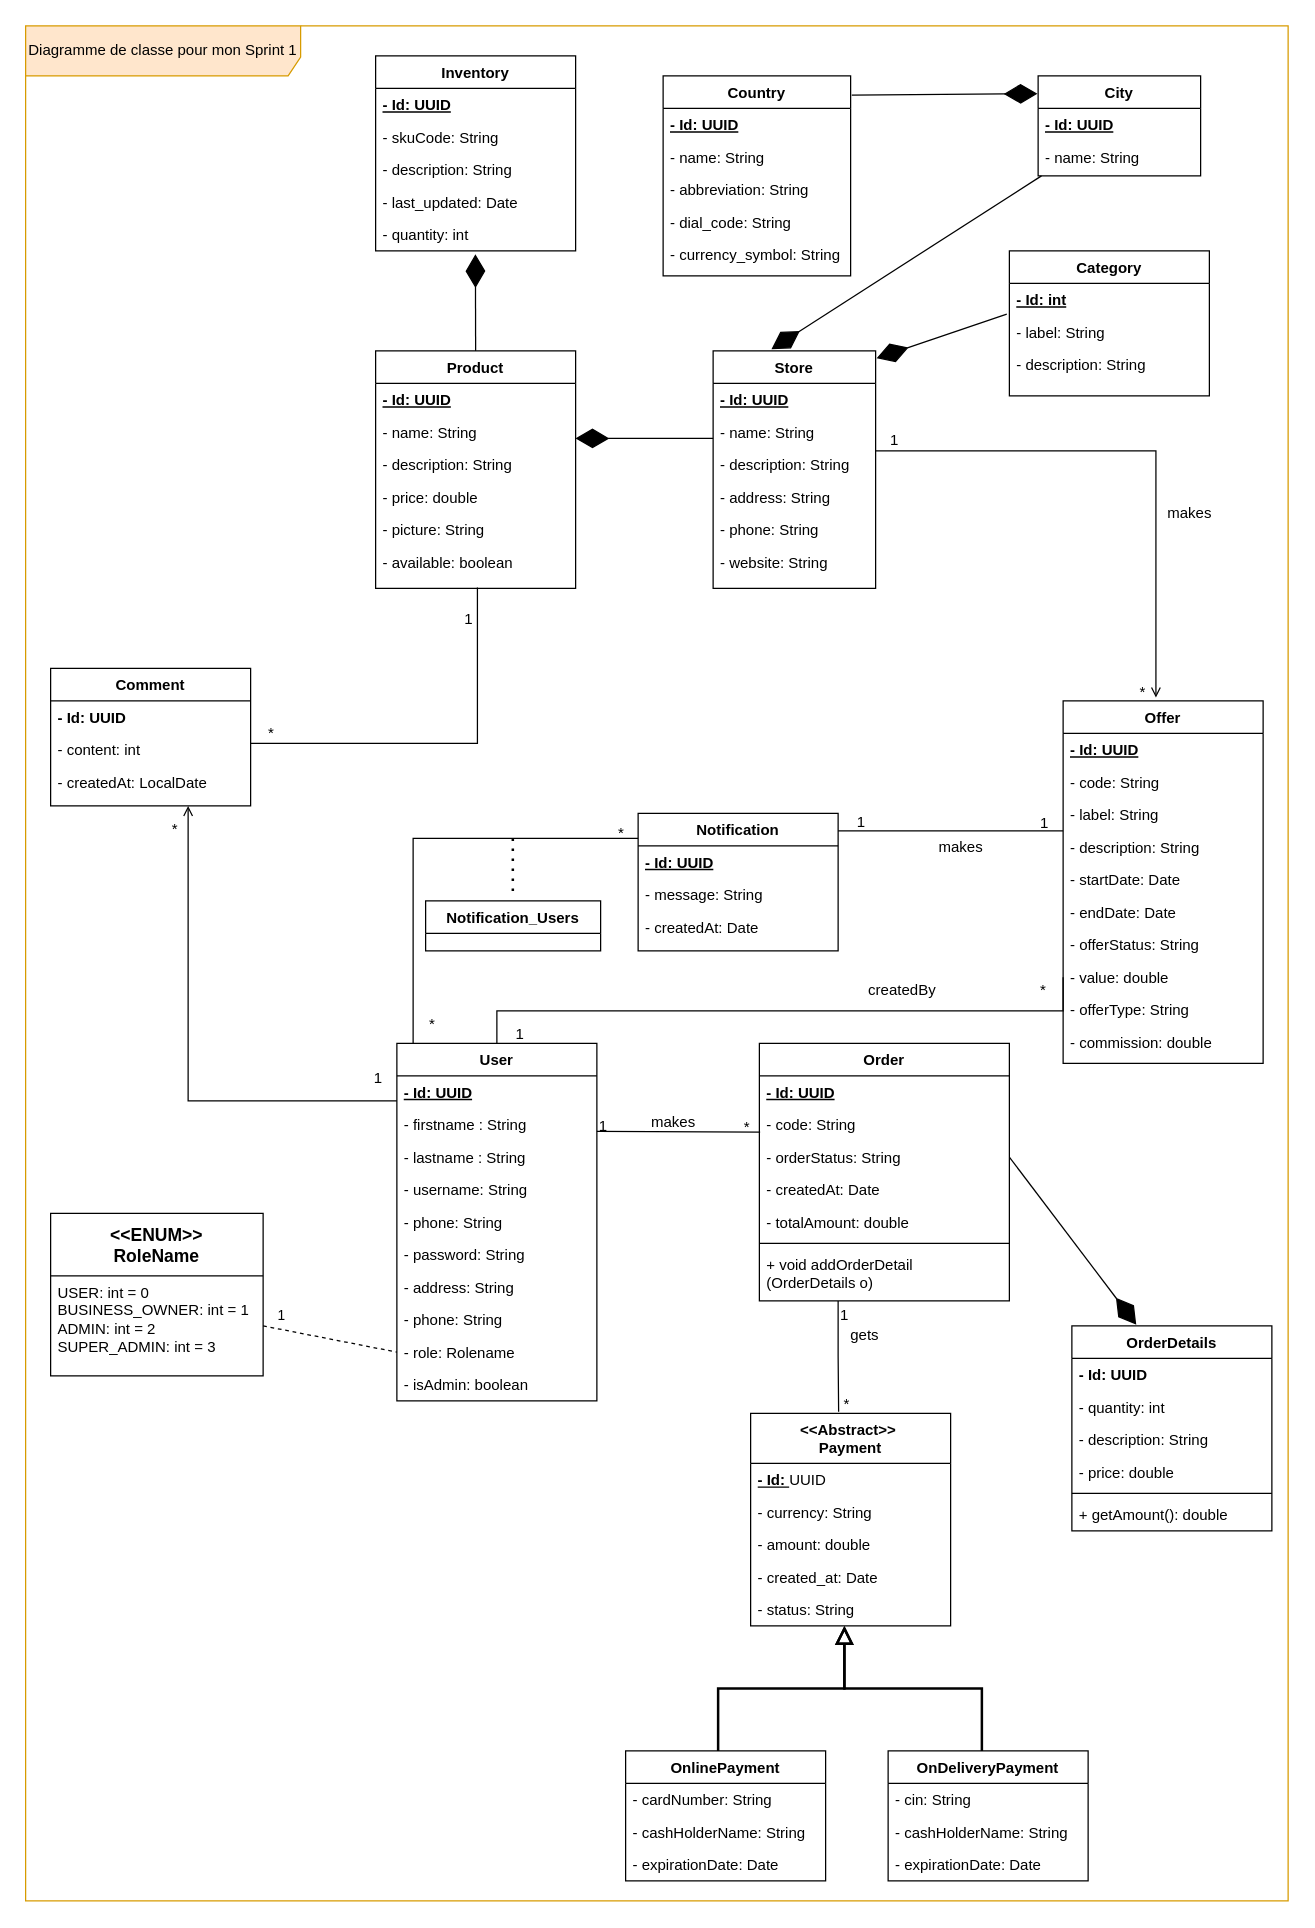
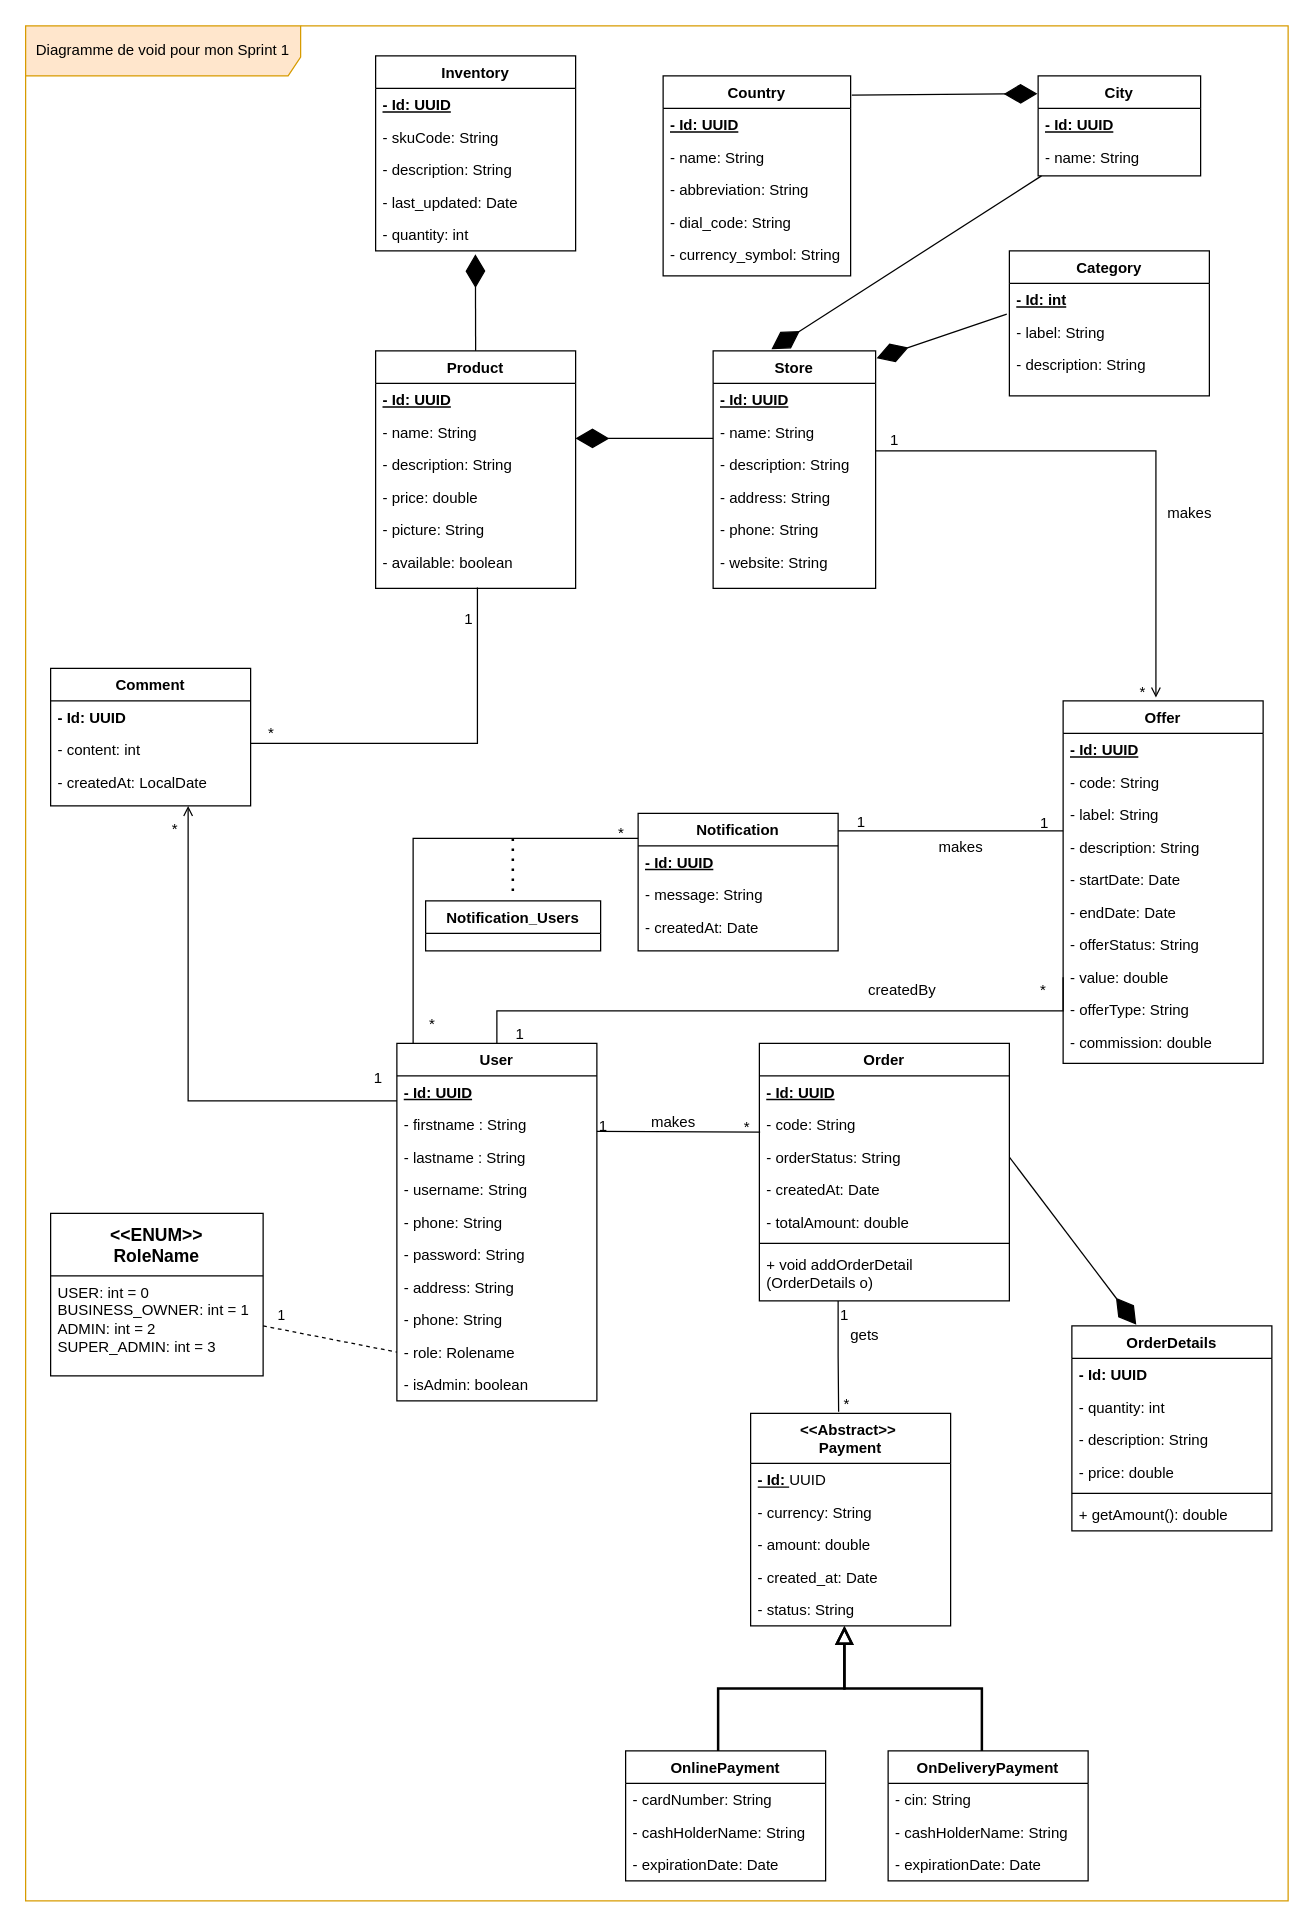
(163, 51) -> (163, 51)
